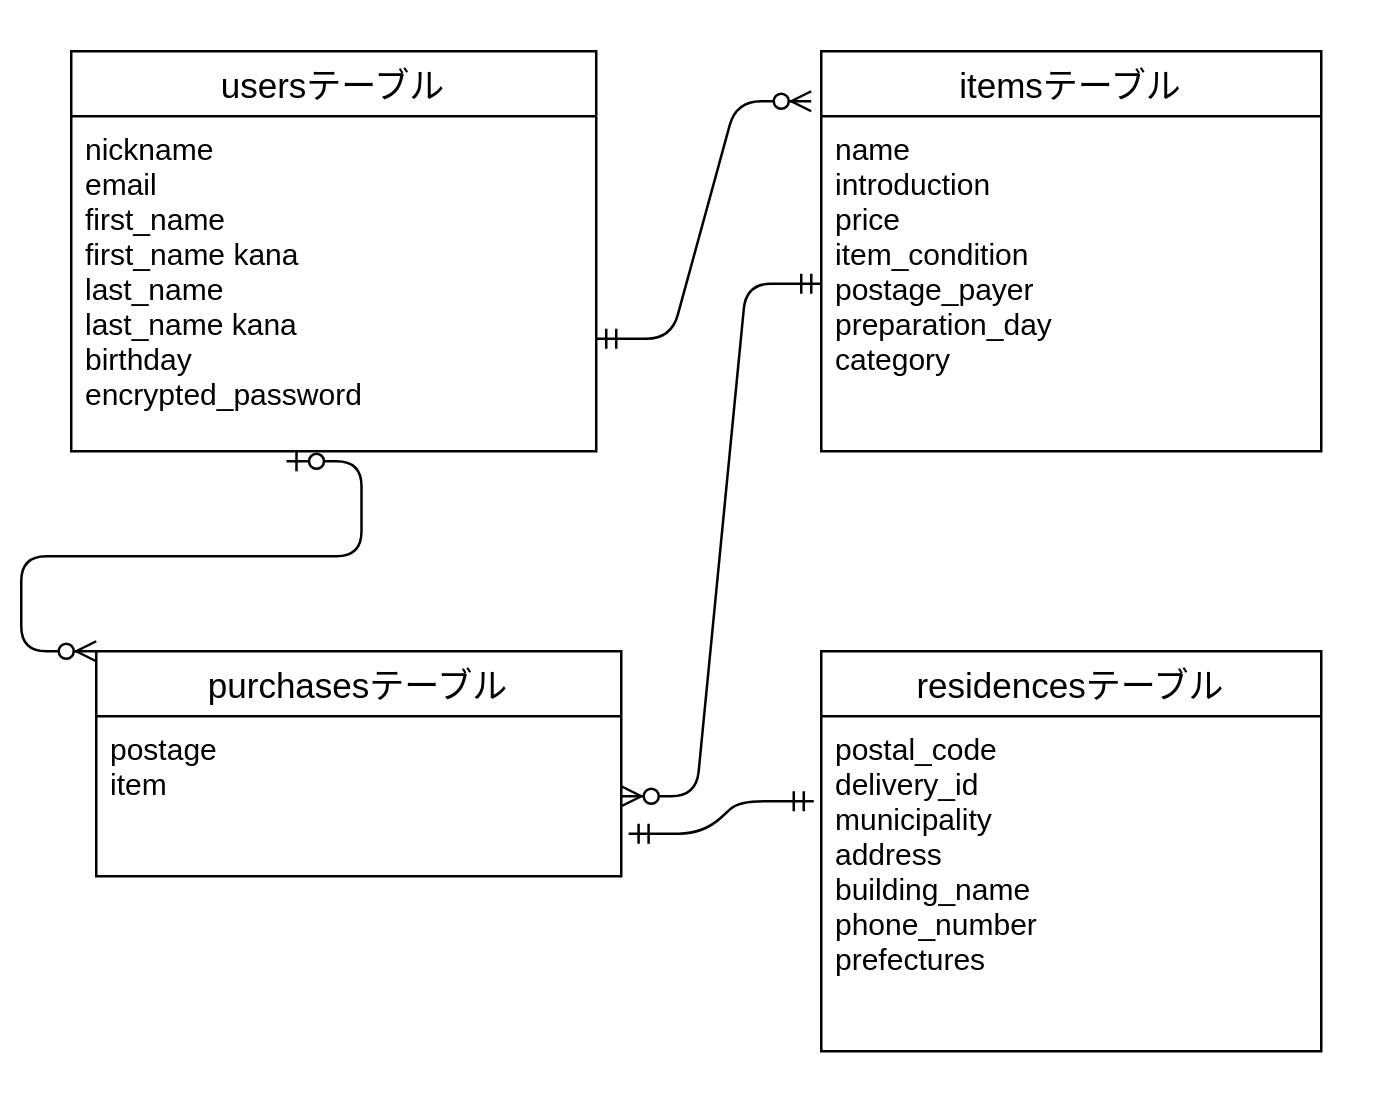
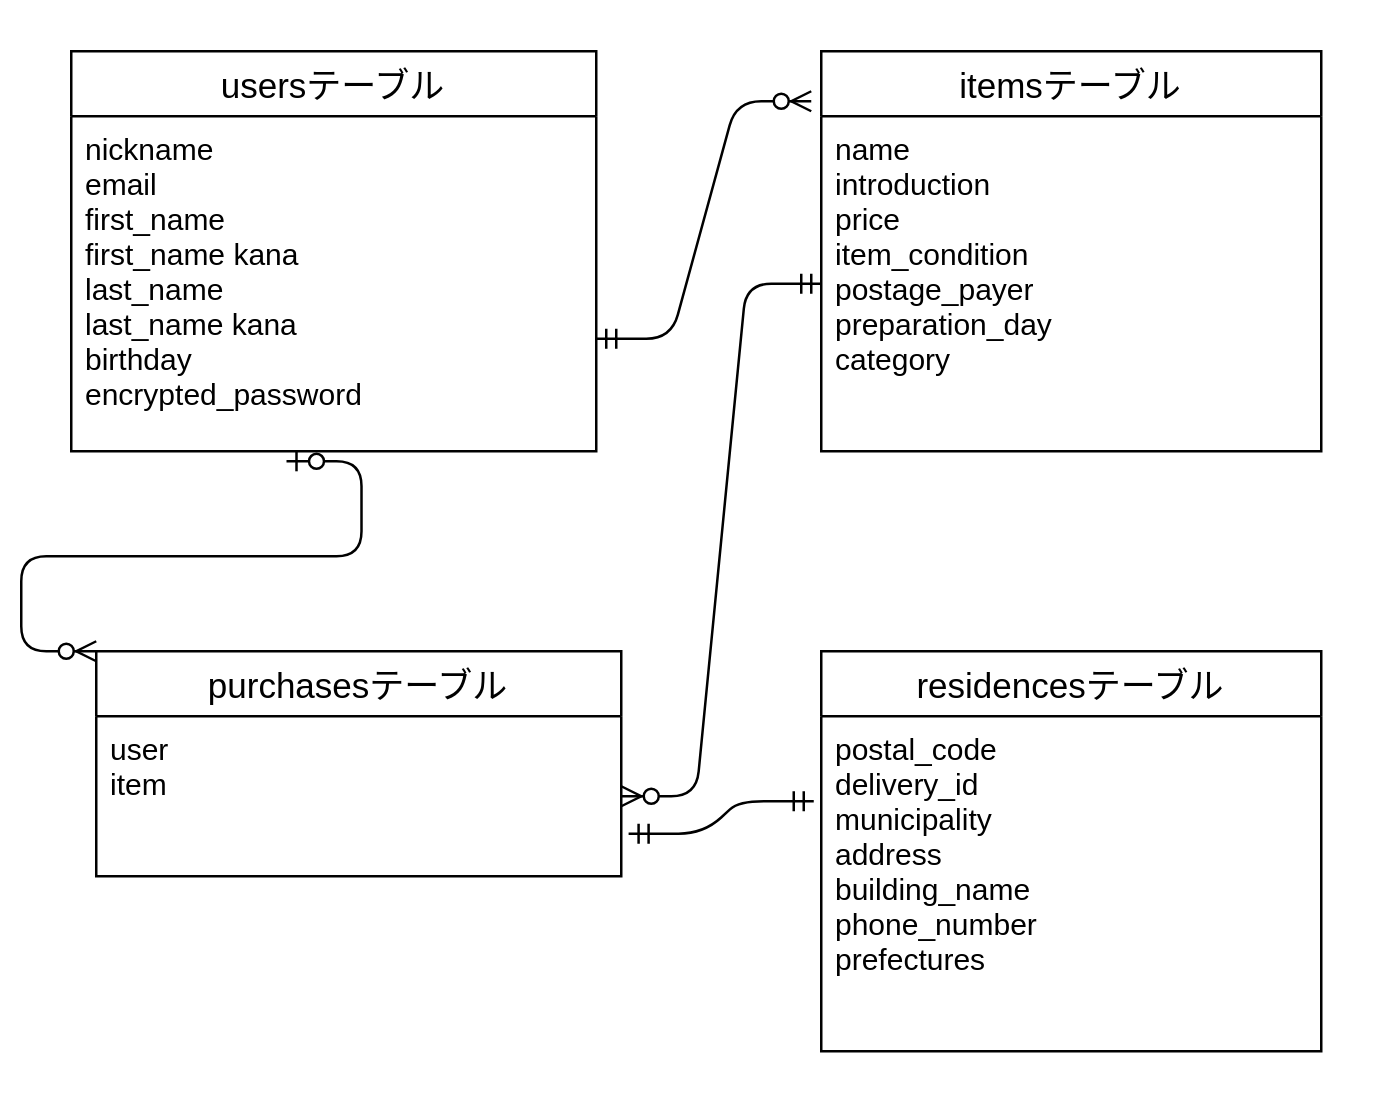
(169, 750) -> (144, 750)
